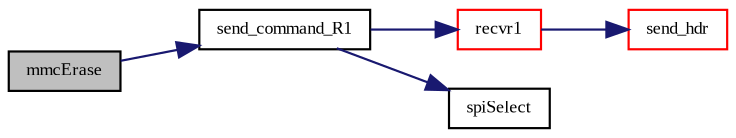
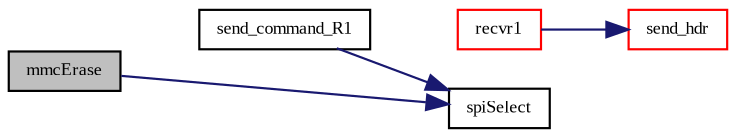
(403, 30) -> none
(149, 55) -> (274, 89)
